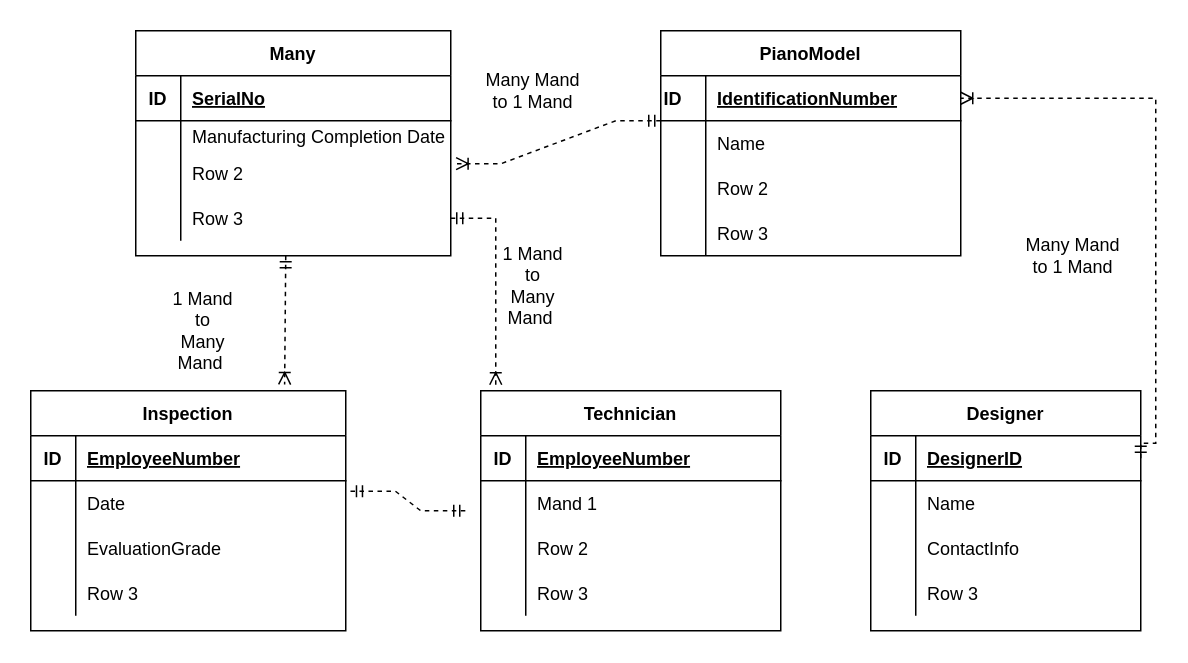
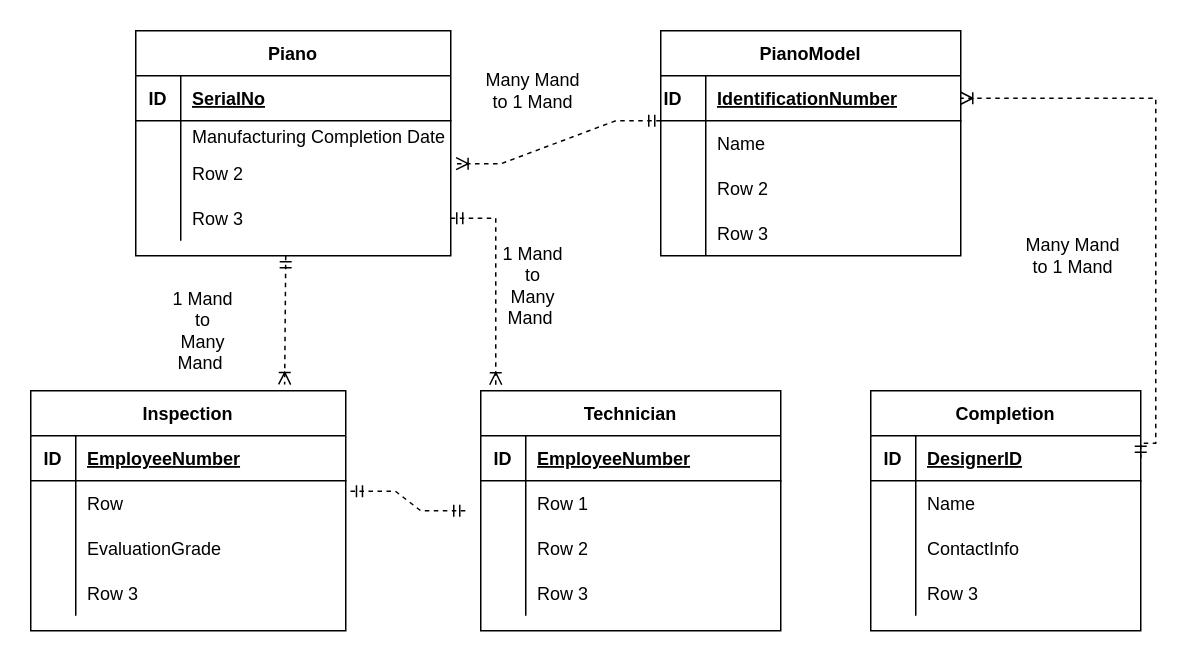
(293, 54) -> (293, 54)
(1005, 414) -> (1005, 414)
(107, 504) -> (102, 504)
(565, 504) -> (560, 504)
